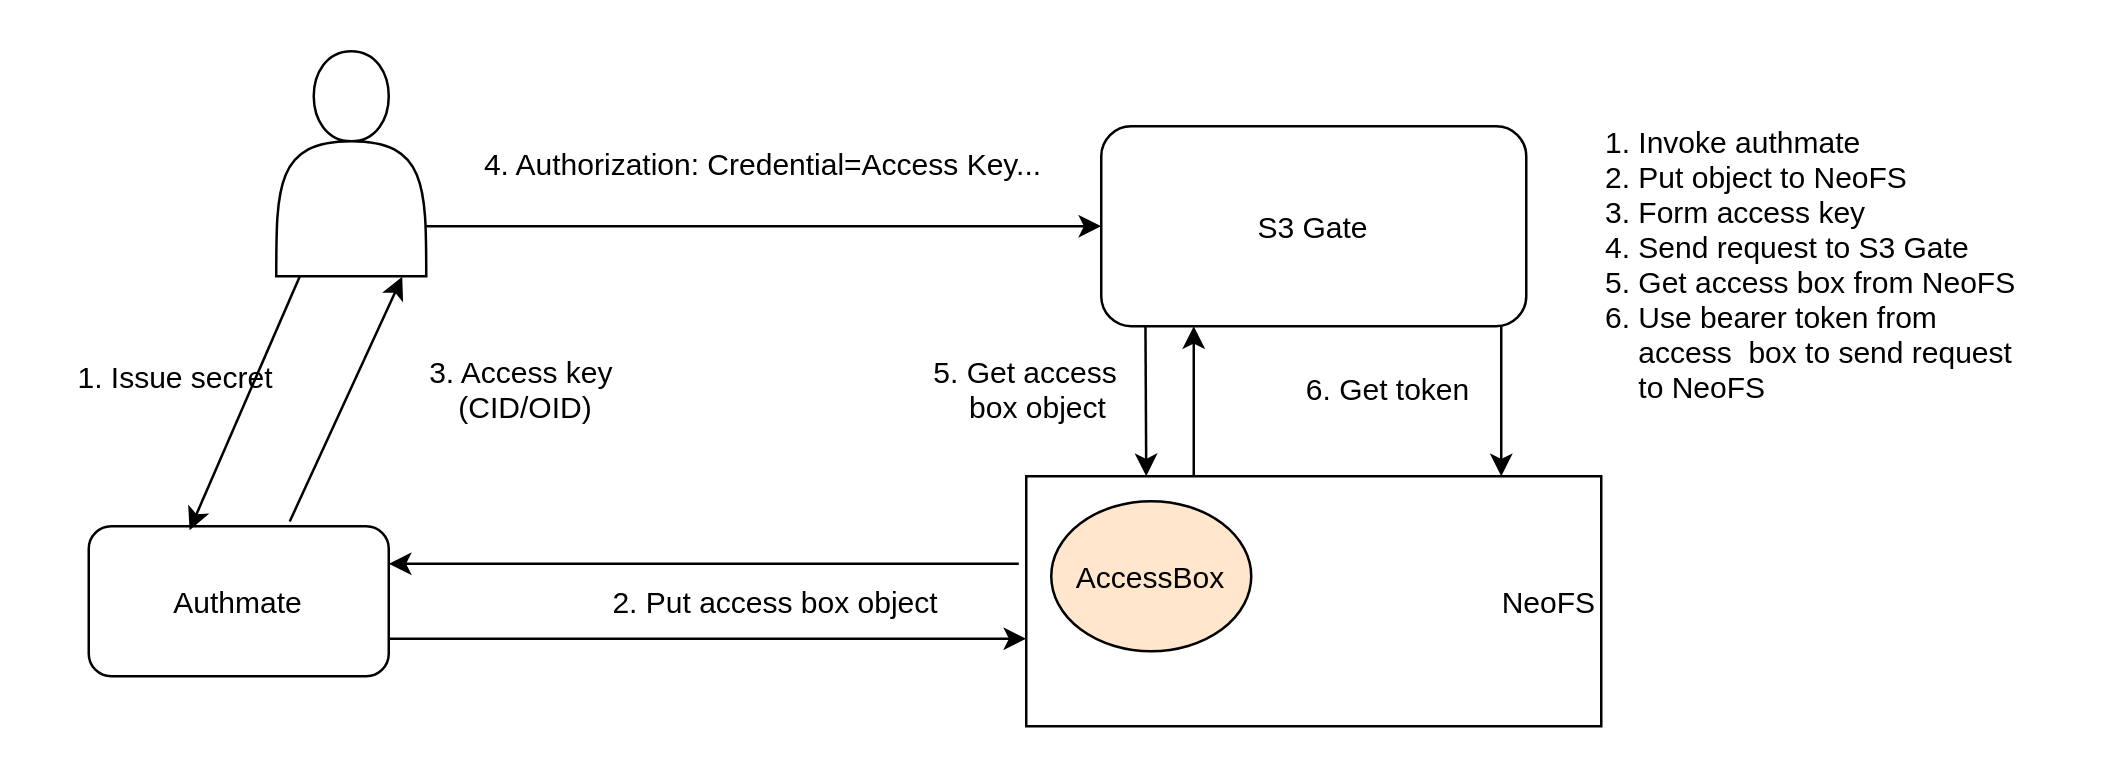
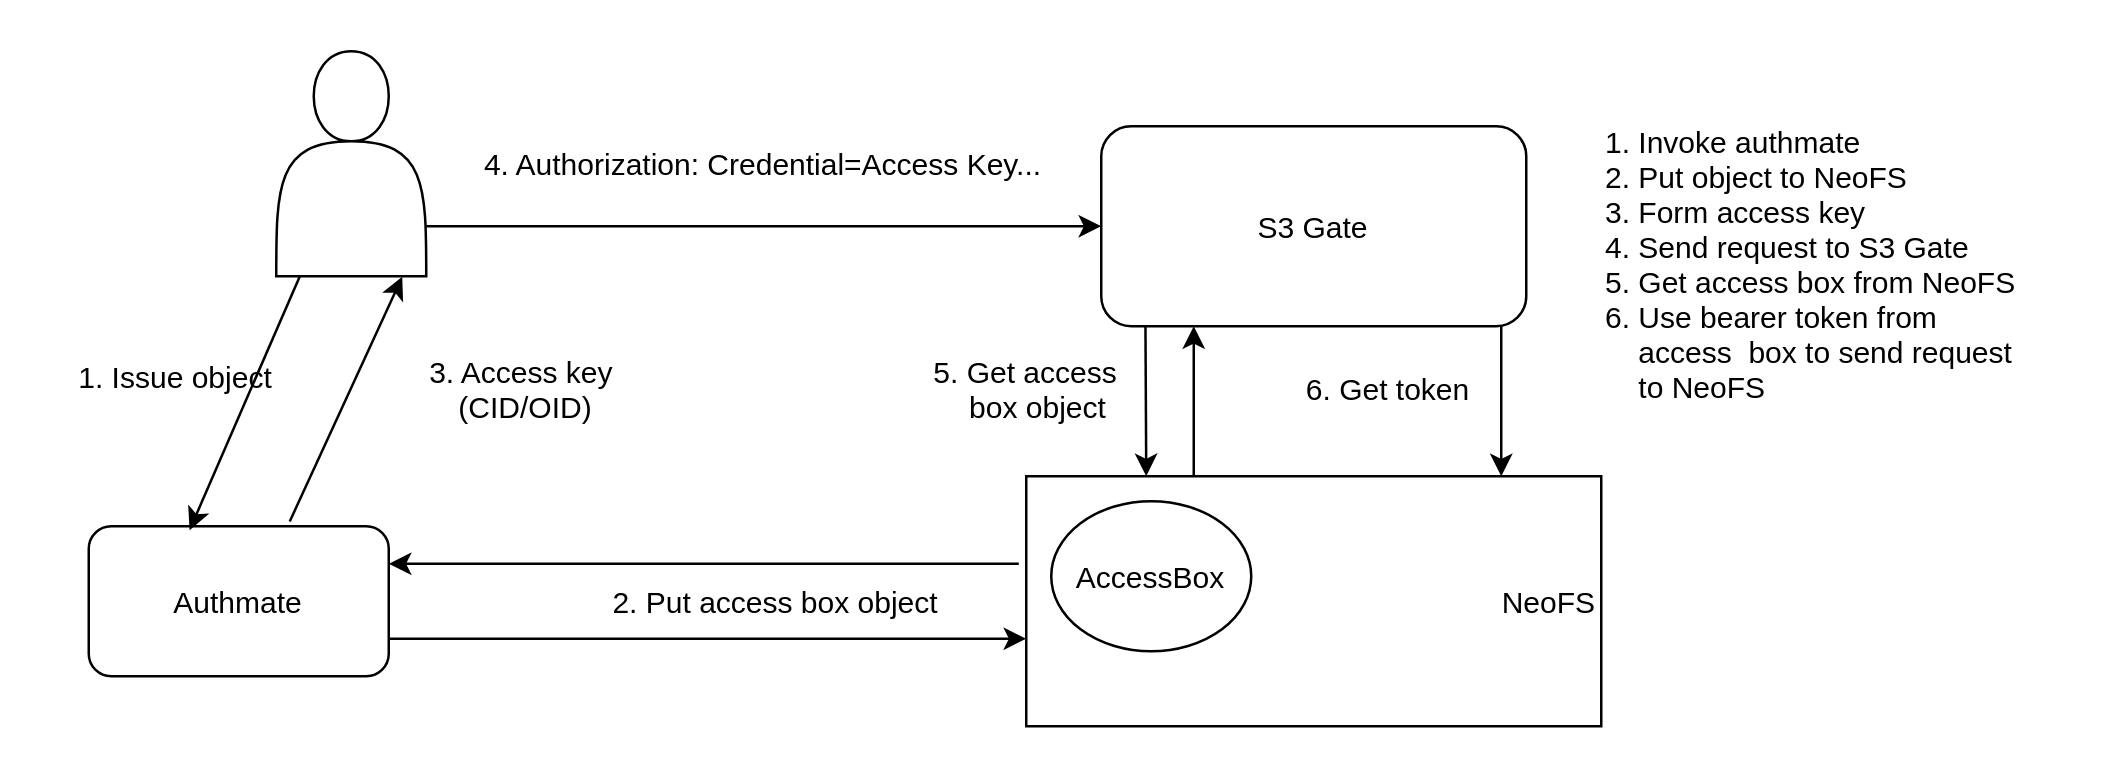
(175, 378) -> (175, 378)
(1151, 576) -> (1151, 576)
